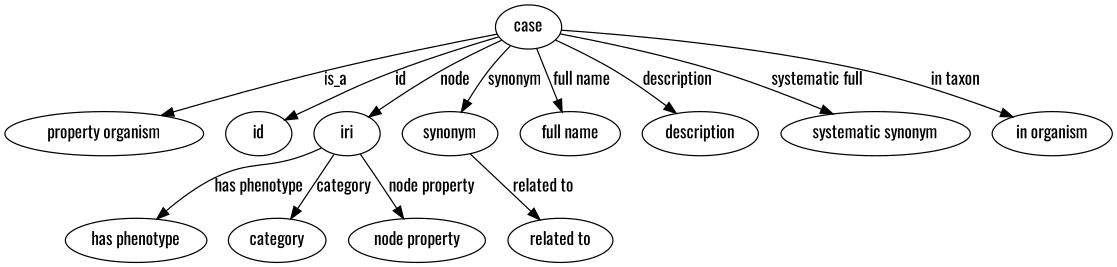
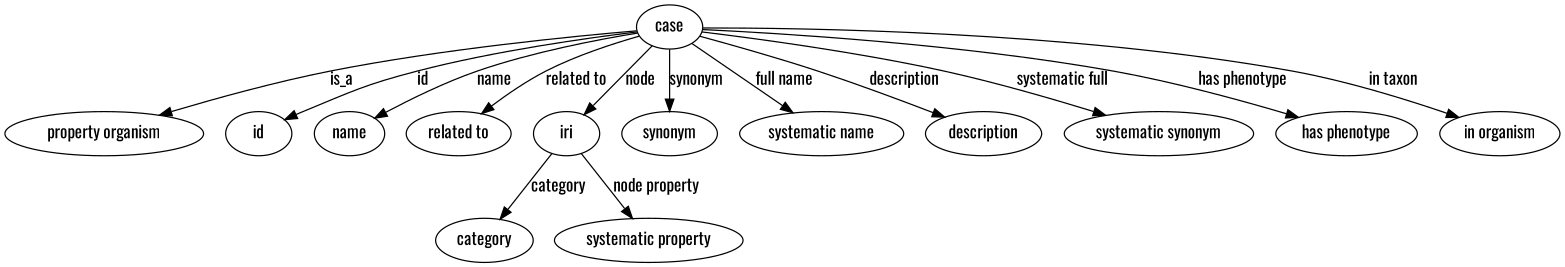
none -> (350, 134)
(570, 134) -> (822, 134)
(239, 169) -> (997, 54)
(501, 183) -> (562, 64)
(417, 240) -> (649, 240)
